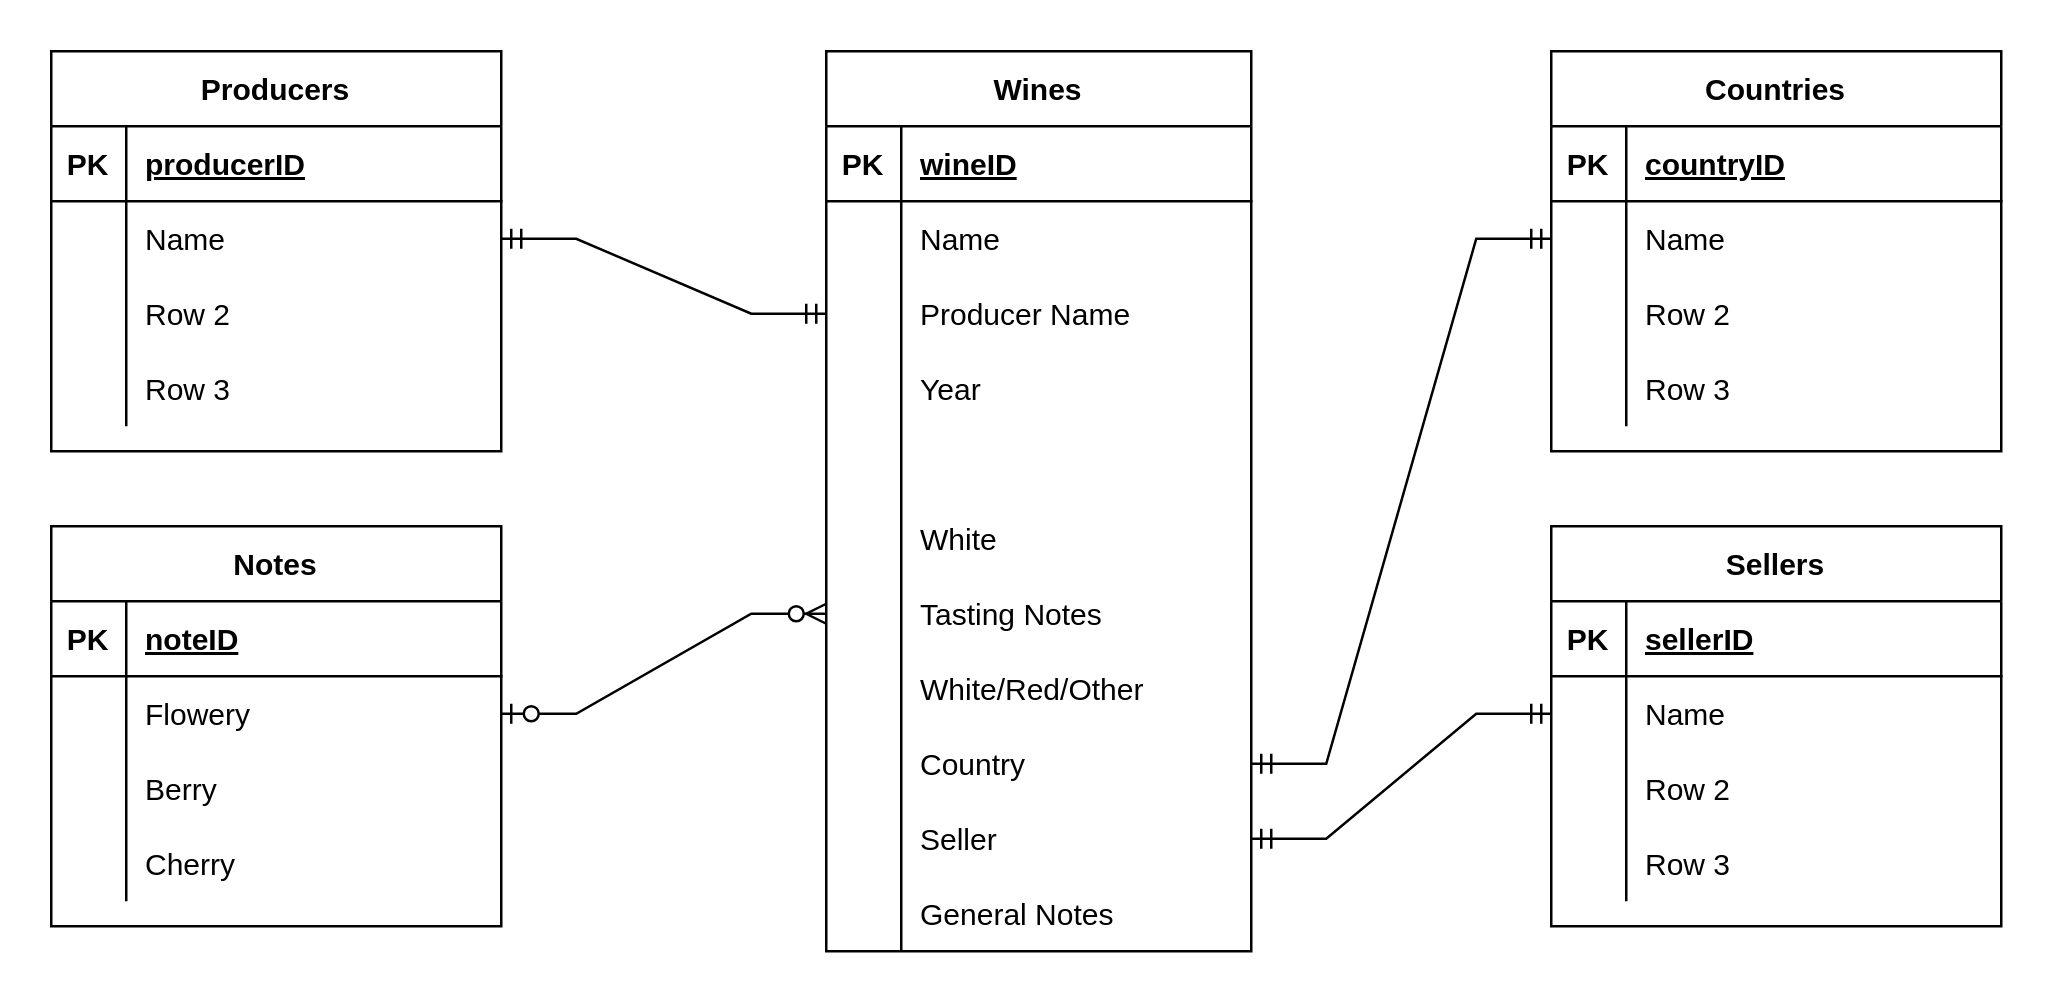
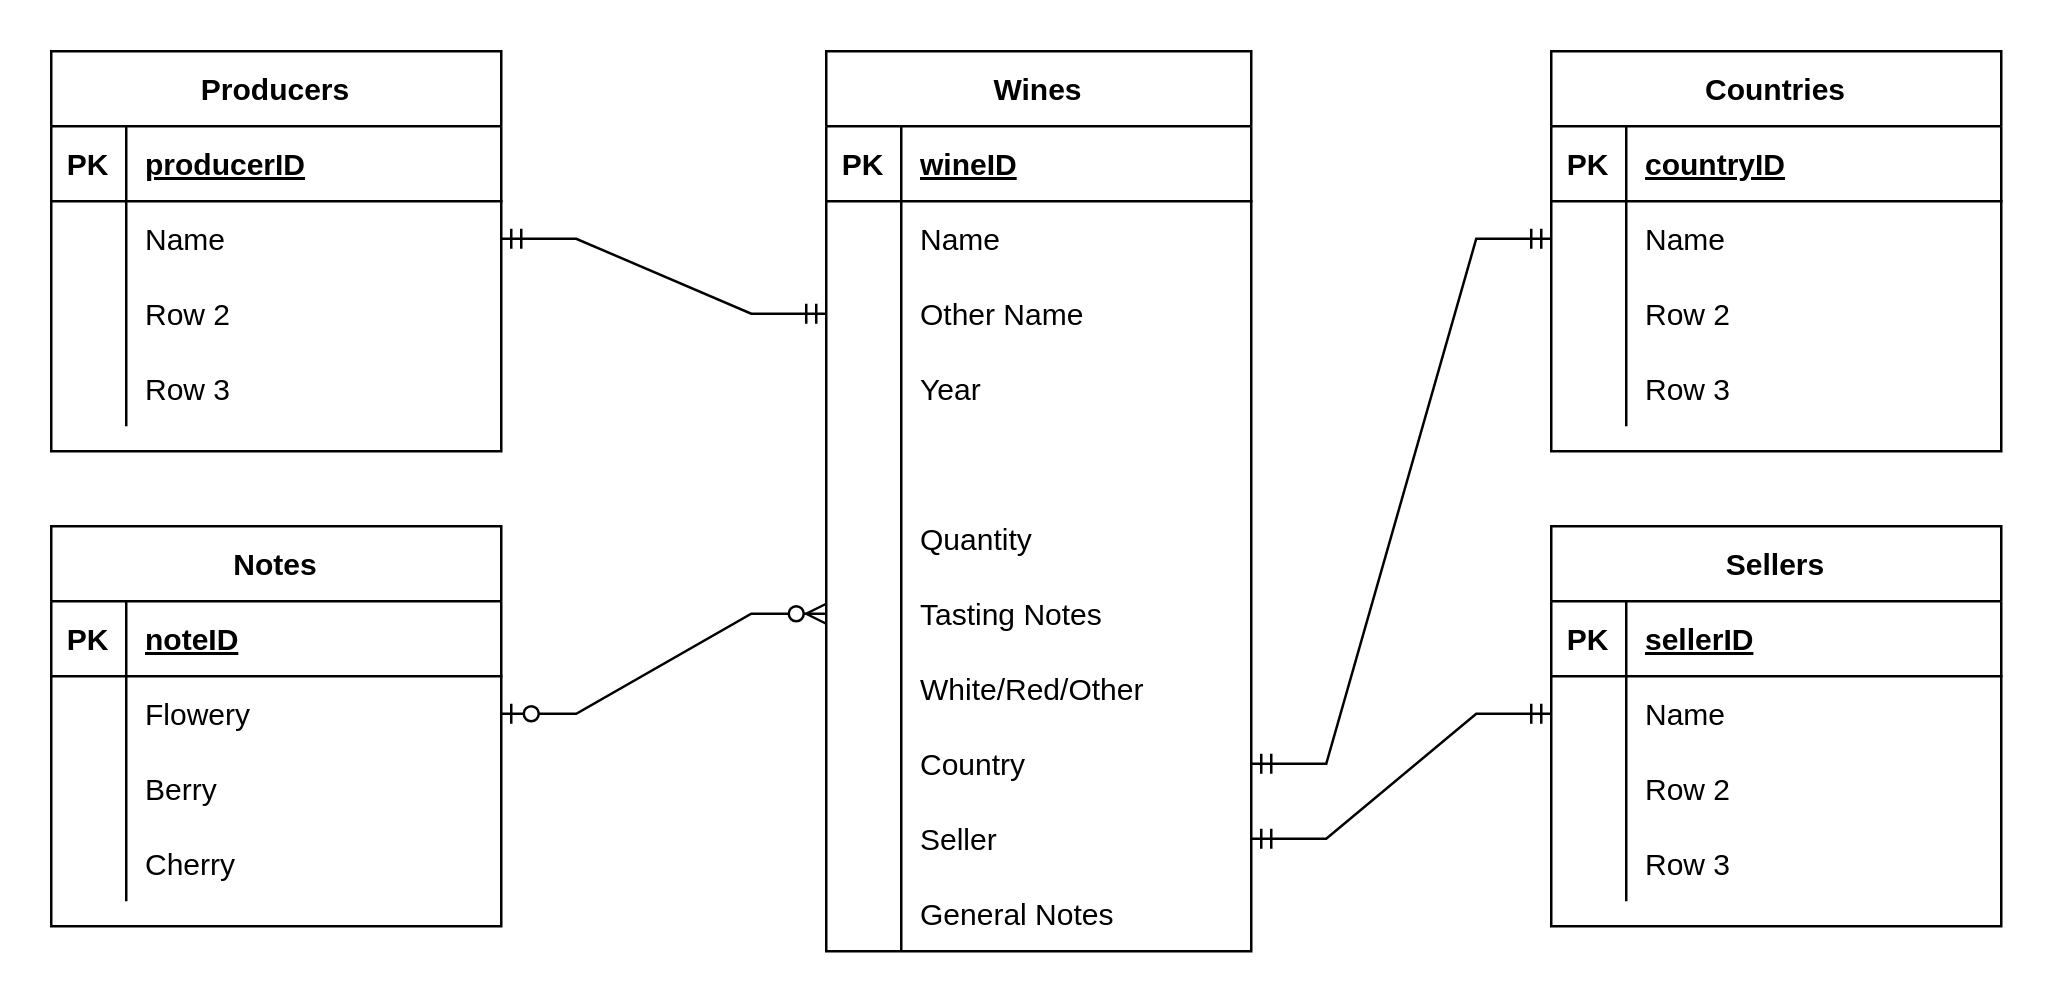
(1025, 315) -> (1000, 315)
(958, 540) -> (983, 540)
